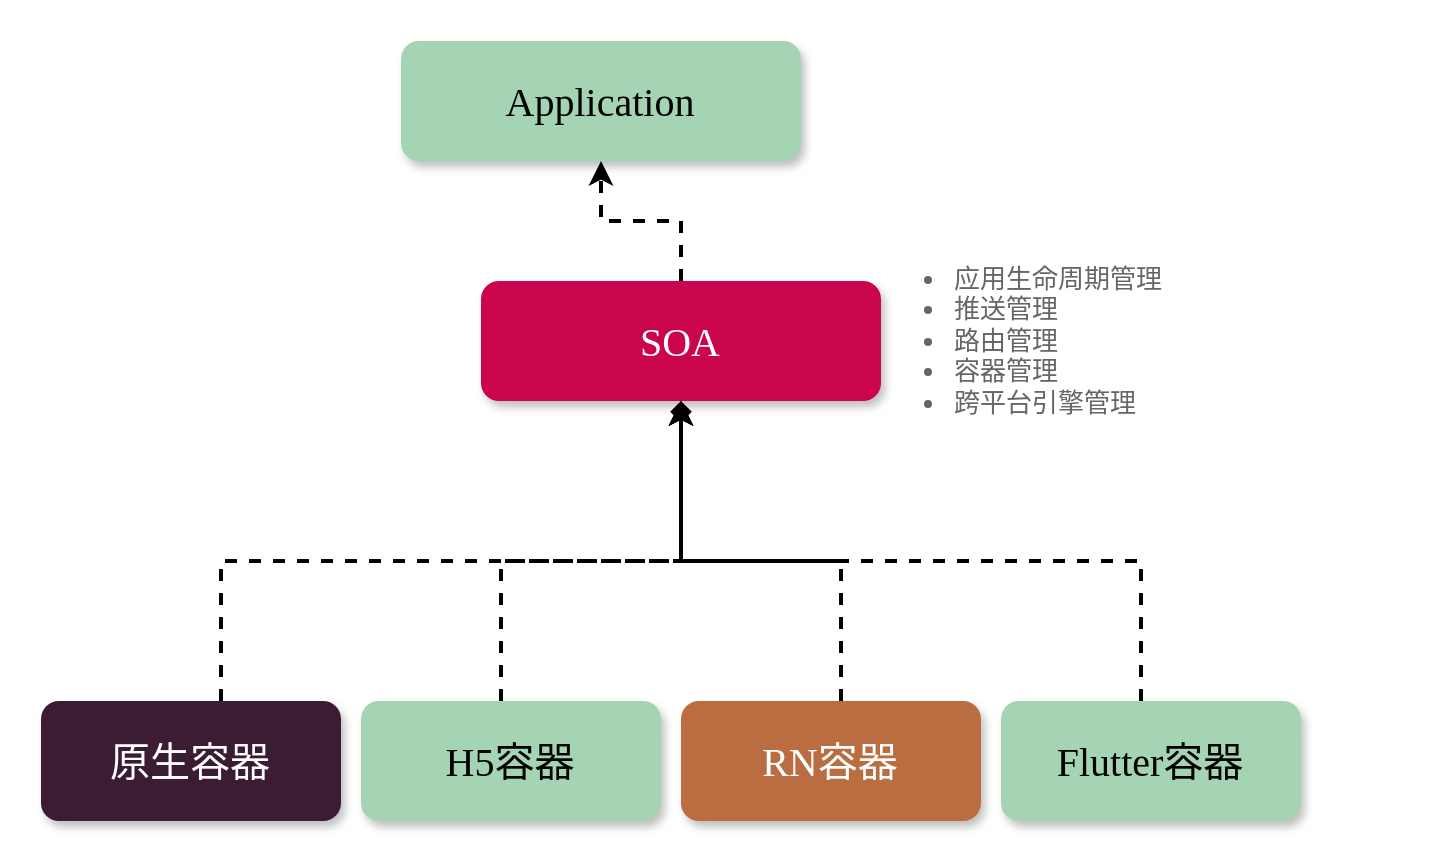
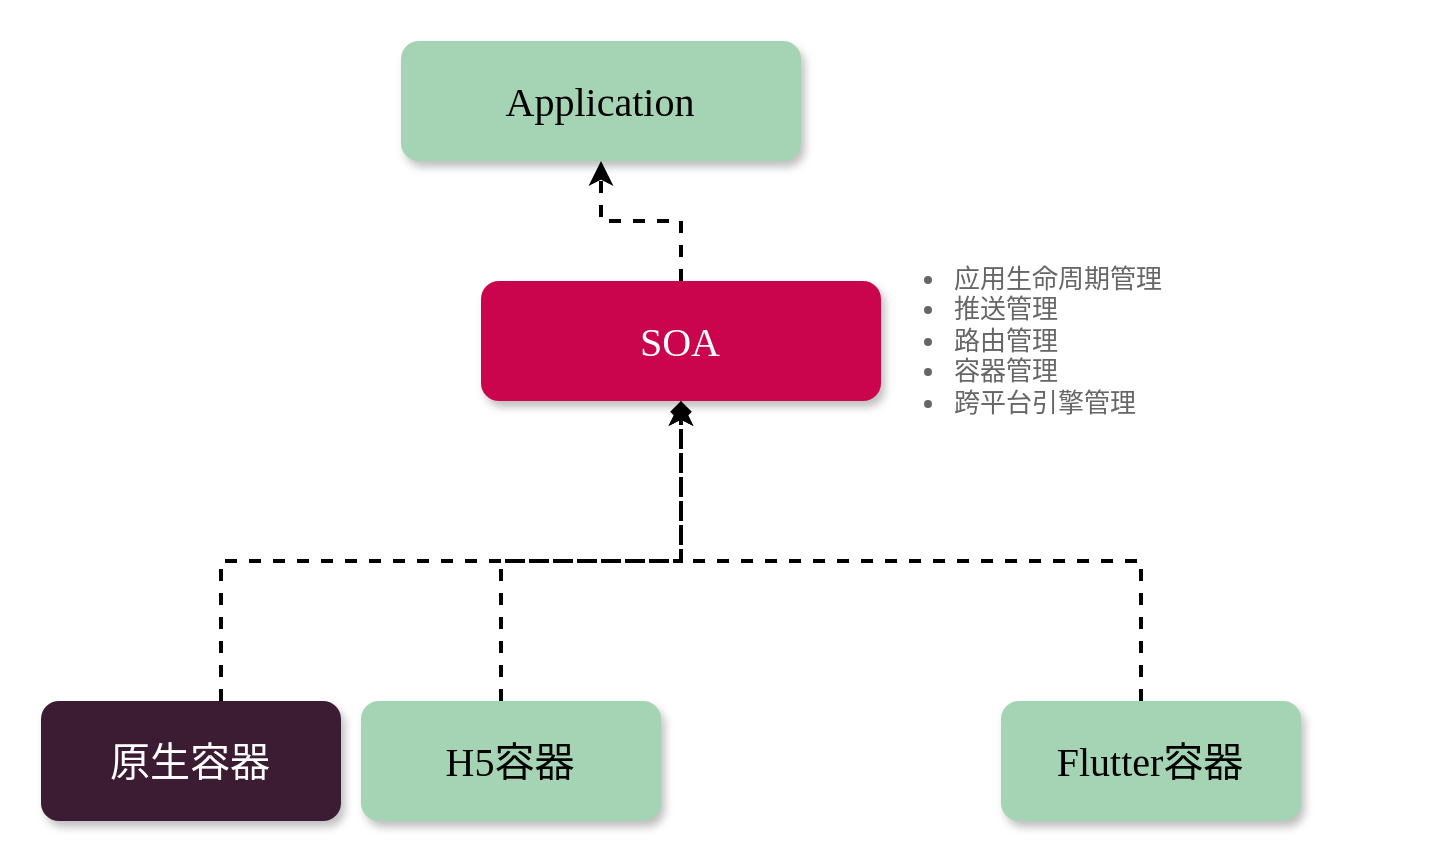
(841, 671) -> none
(831, 761) -> none
